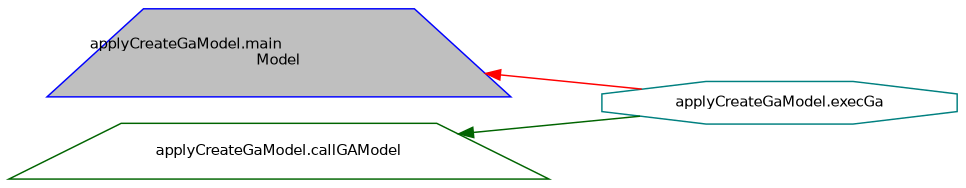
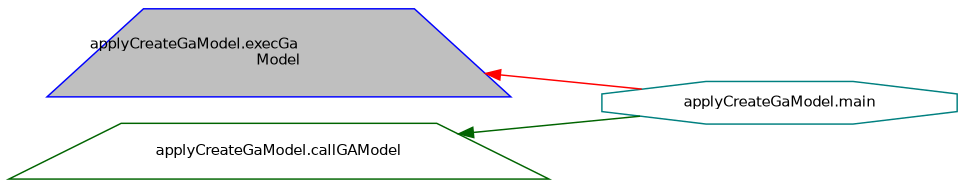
(279, 53) -> (279, 53)
(780, 103) -> (780, 103)
